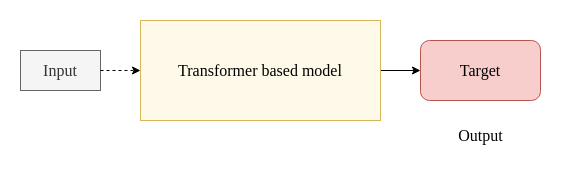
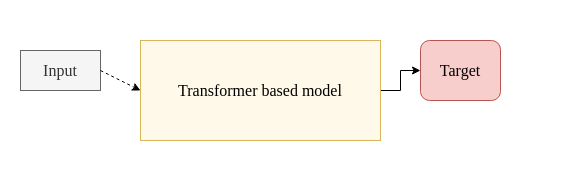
(261, 71) -> (261, 91)
(481, 71) -> (461, 71)
(481, 136) -> none
